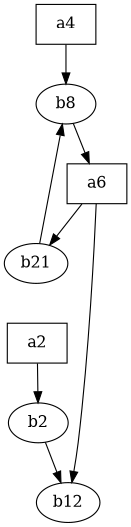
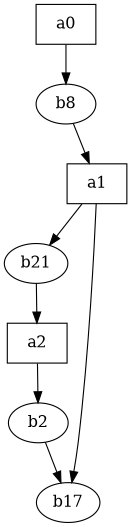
(66, 24) -> (66, 24)
(97, 184) -> (97, 184)
(50, 189) -> (37, 298)
(68, 503) -> (68, 503)
